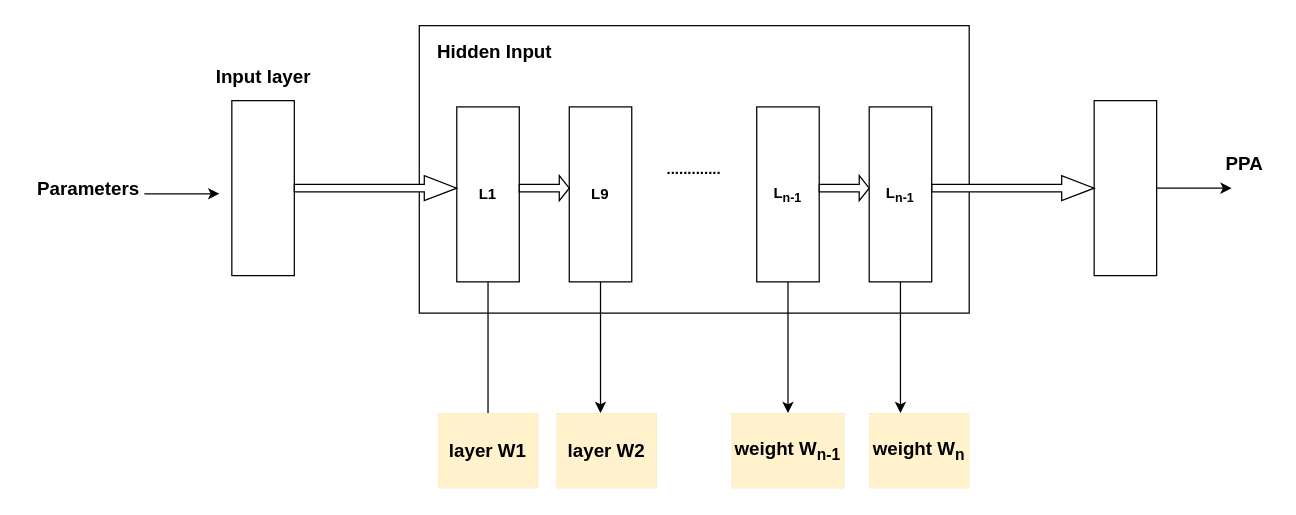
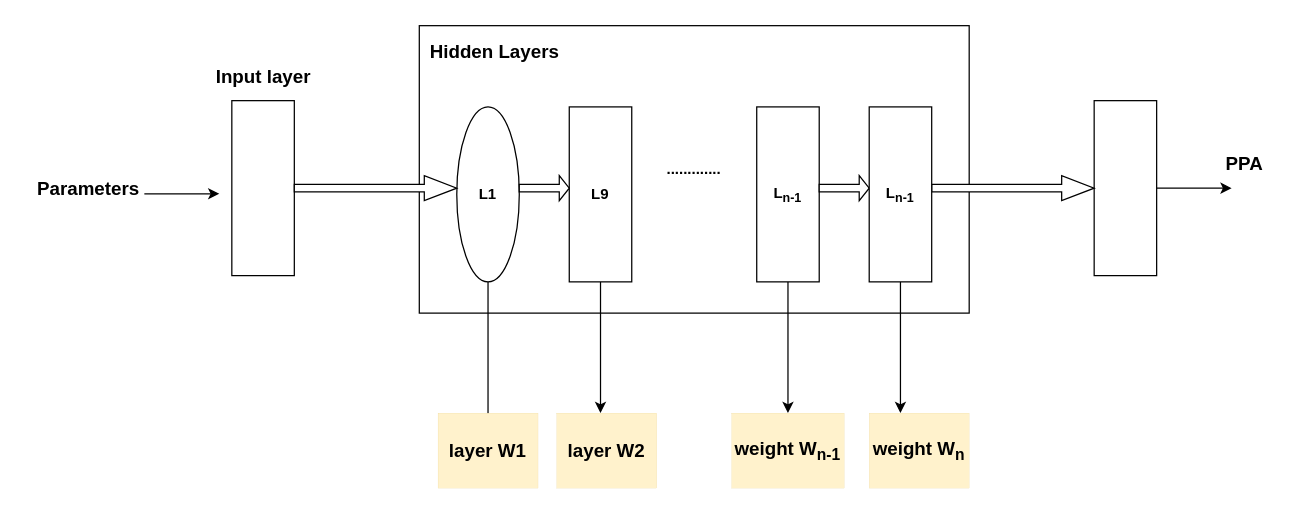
(495, 51) -> (495, 51)
(488, 194) -> (488, 194)
